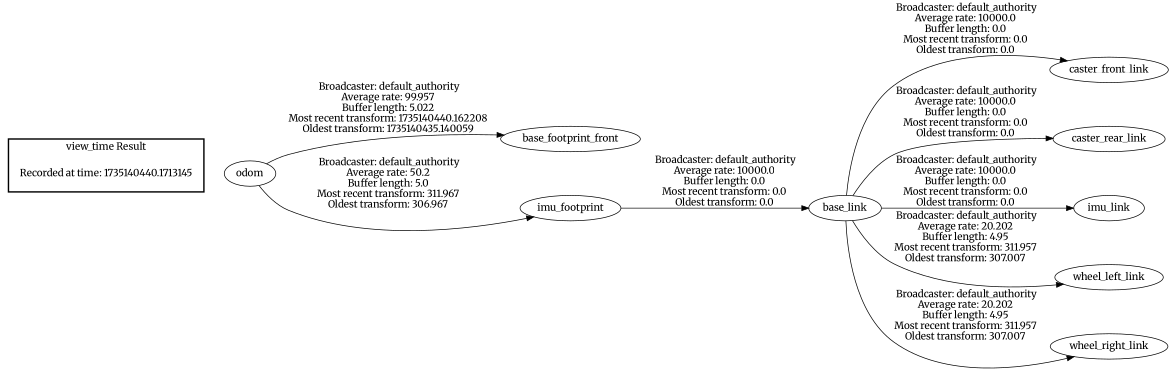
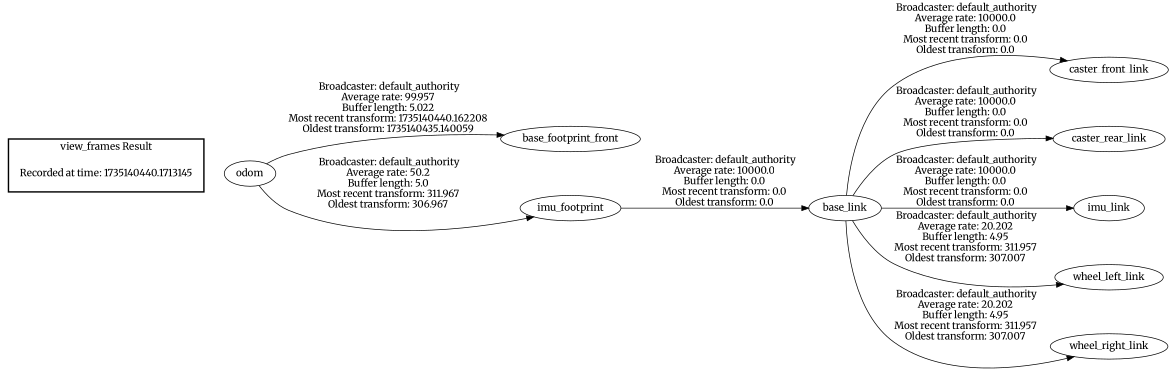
(106, 147) -> (106, 147)
